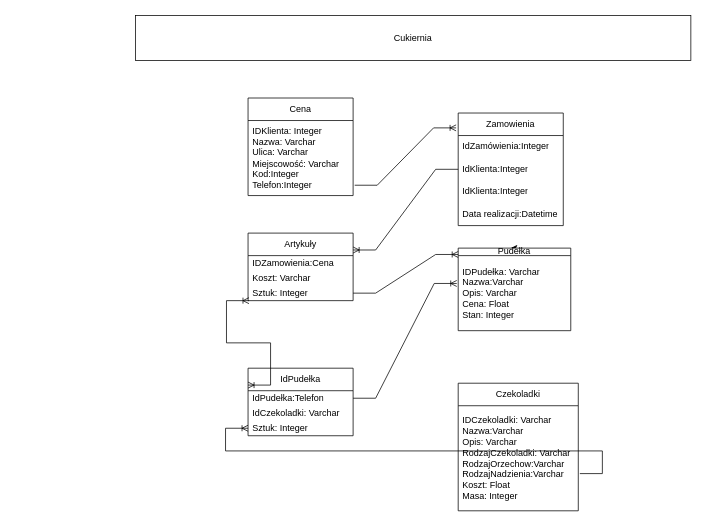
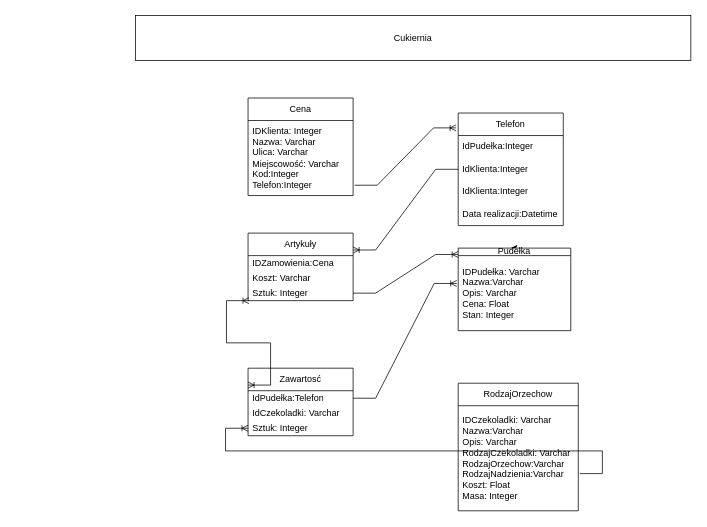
(510, 124) -> (510, 124)
(509, 147) -> (504, 147)
(300, 379) -> (300, 379)
(518, 394) -> (518, 394)
